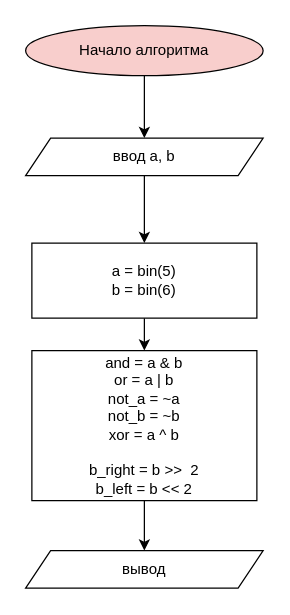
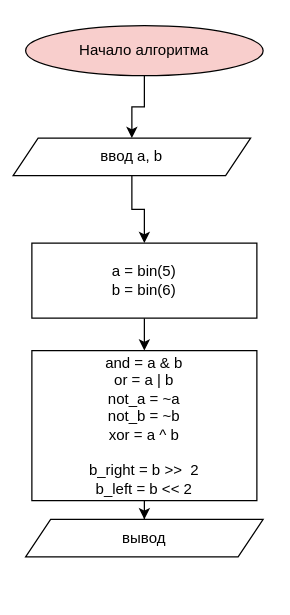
(144, 157) -> (132, 157)
(144, 569) -> (144, 538)
